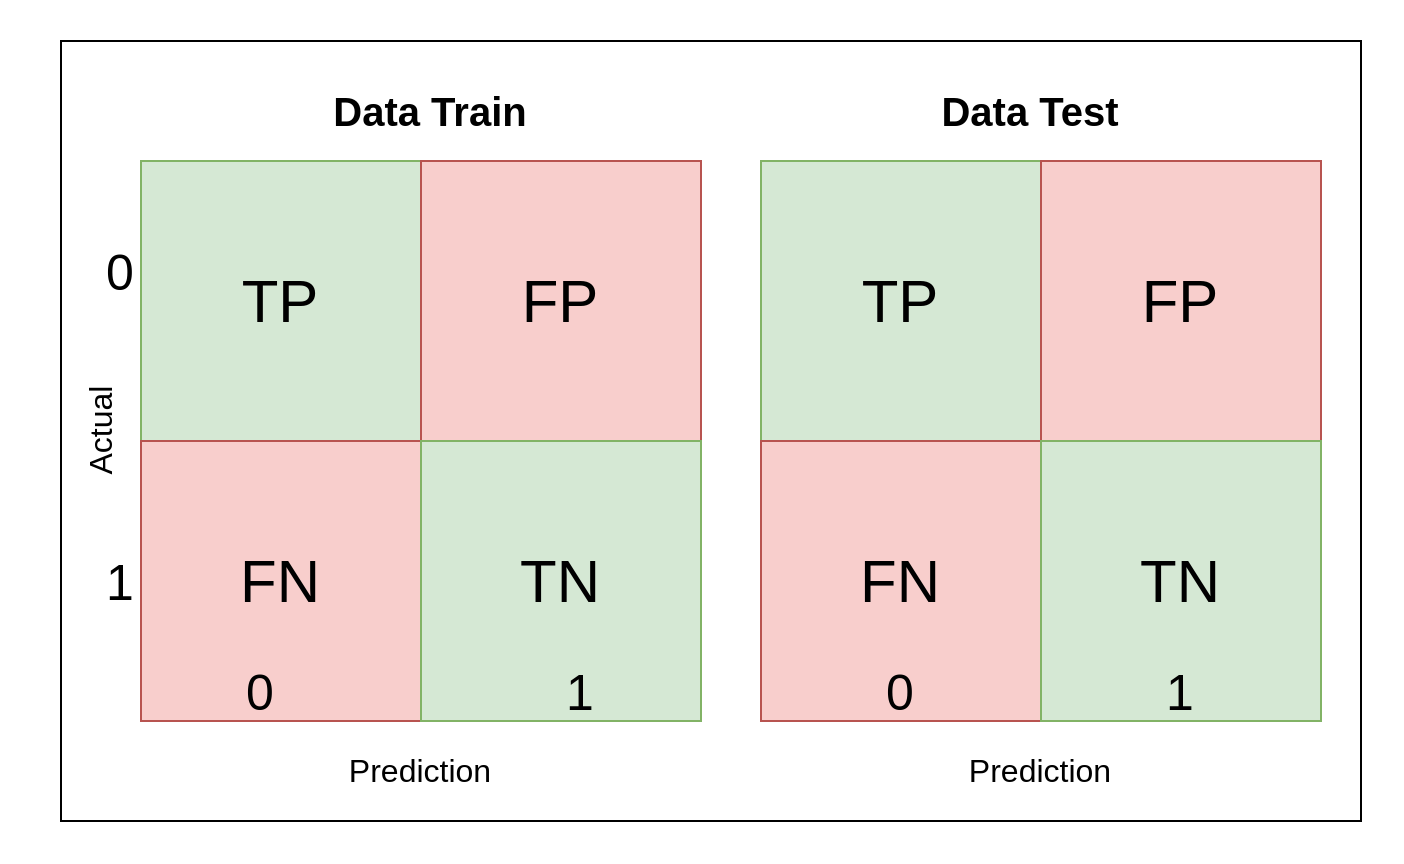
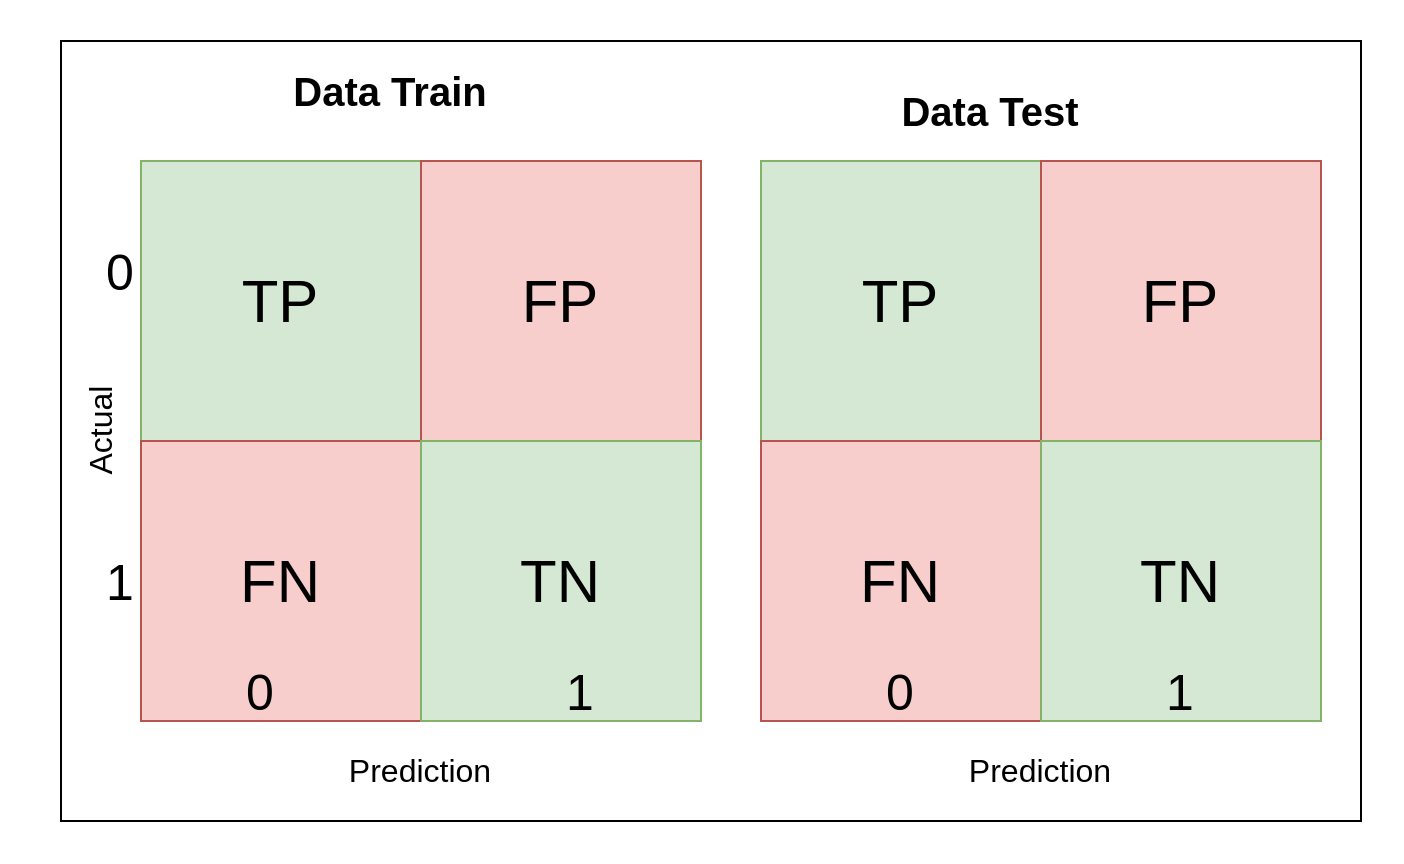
(431, 111) -> (391, 91)
(1031, 111) -> (991, 111)
